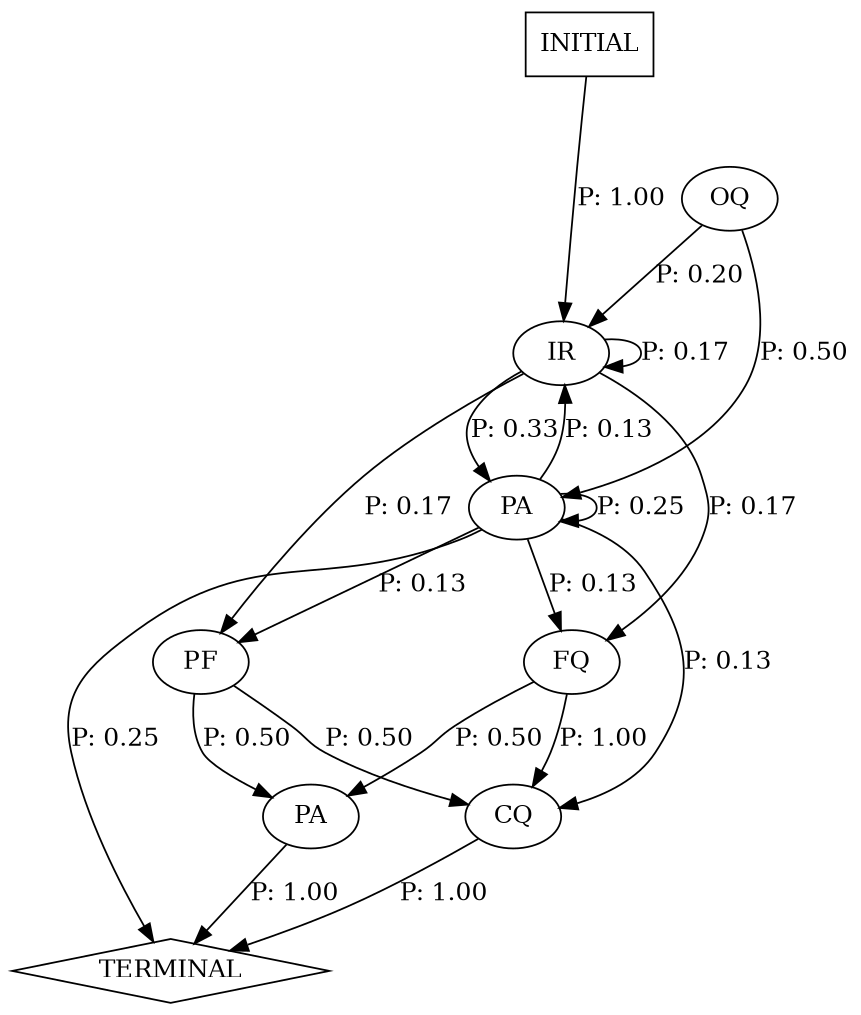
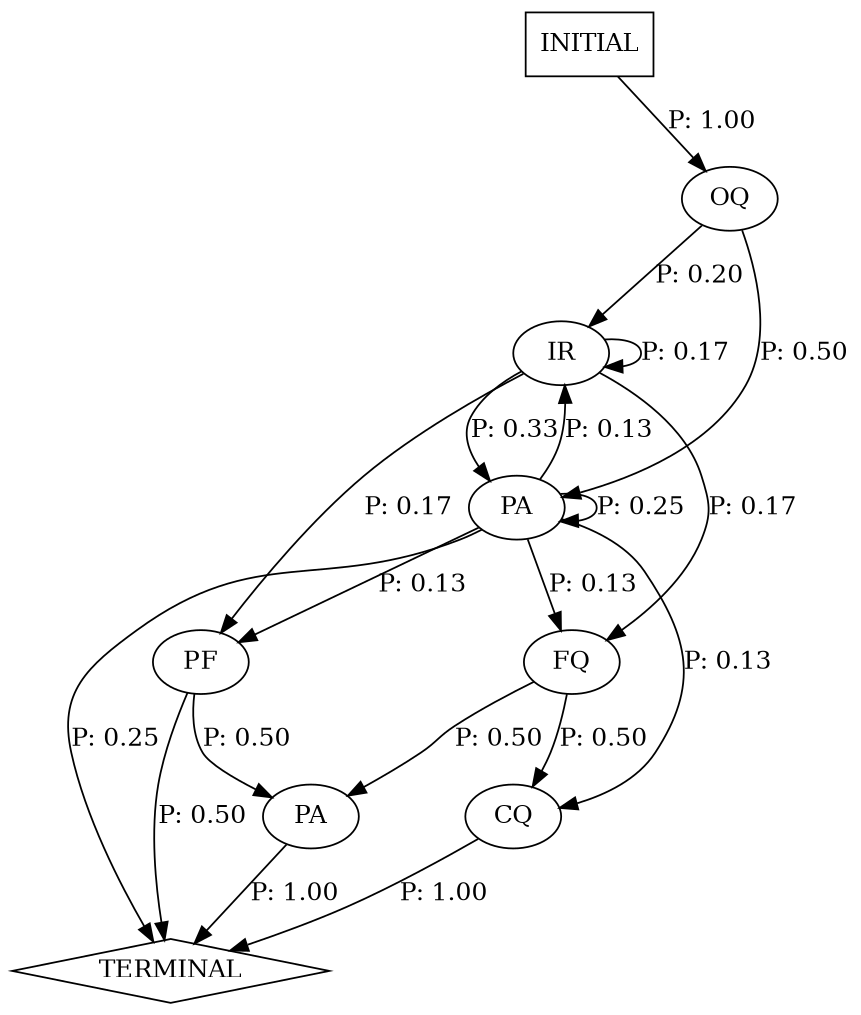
(575, 190) -> (656, 117)
(604, 739) -> (604, 739)
(335, 757) -> (156, 805)
